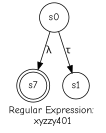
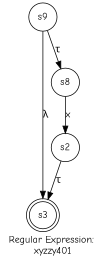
(54, 18) -> (43, 17)
(33, 86) -> (43, 215)
(76, 86) -> (65, 82)
none -> (65, 148)
